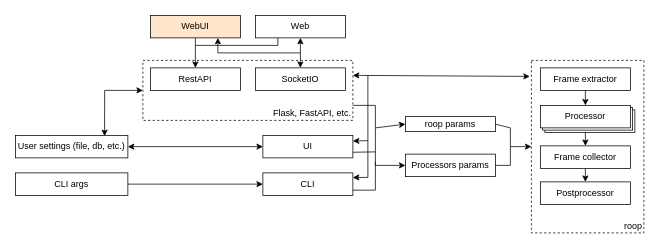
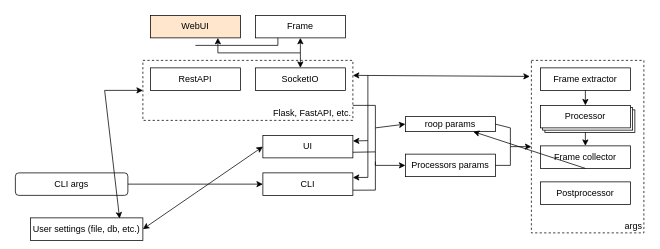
(300, 27) -> (300, 27)
(195, 50) -> none
(72, 147) -> (87, 229)
(585, 173) -> (554, 158)
(72, 184) -> (72, 184)
(632, 225) -> (632, 225)
